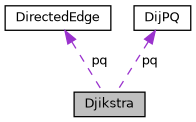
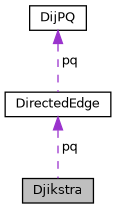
(132, 67) -> (58, 68)
